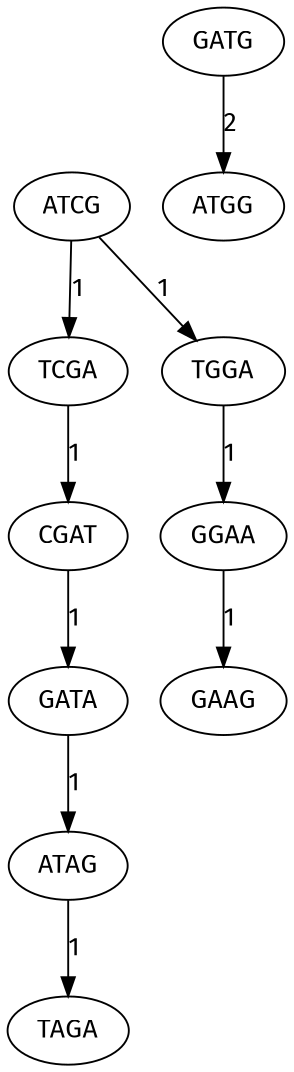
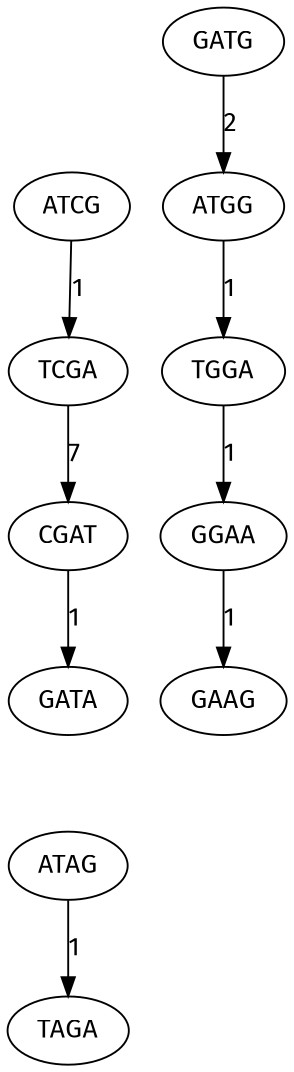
(141, 282) -> (224, 279)
(75, 454) -> (75, 454)
(68, 774) -> none
